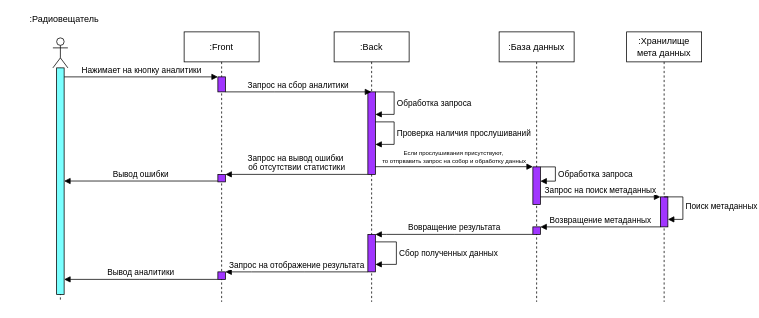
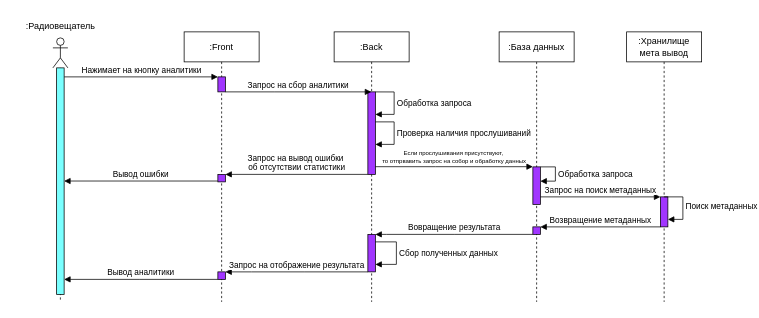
(64, 19) -> (60, 27)
(664, 47) -> (664, 47)
